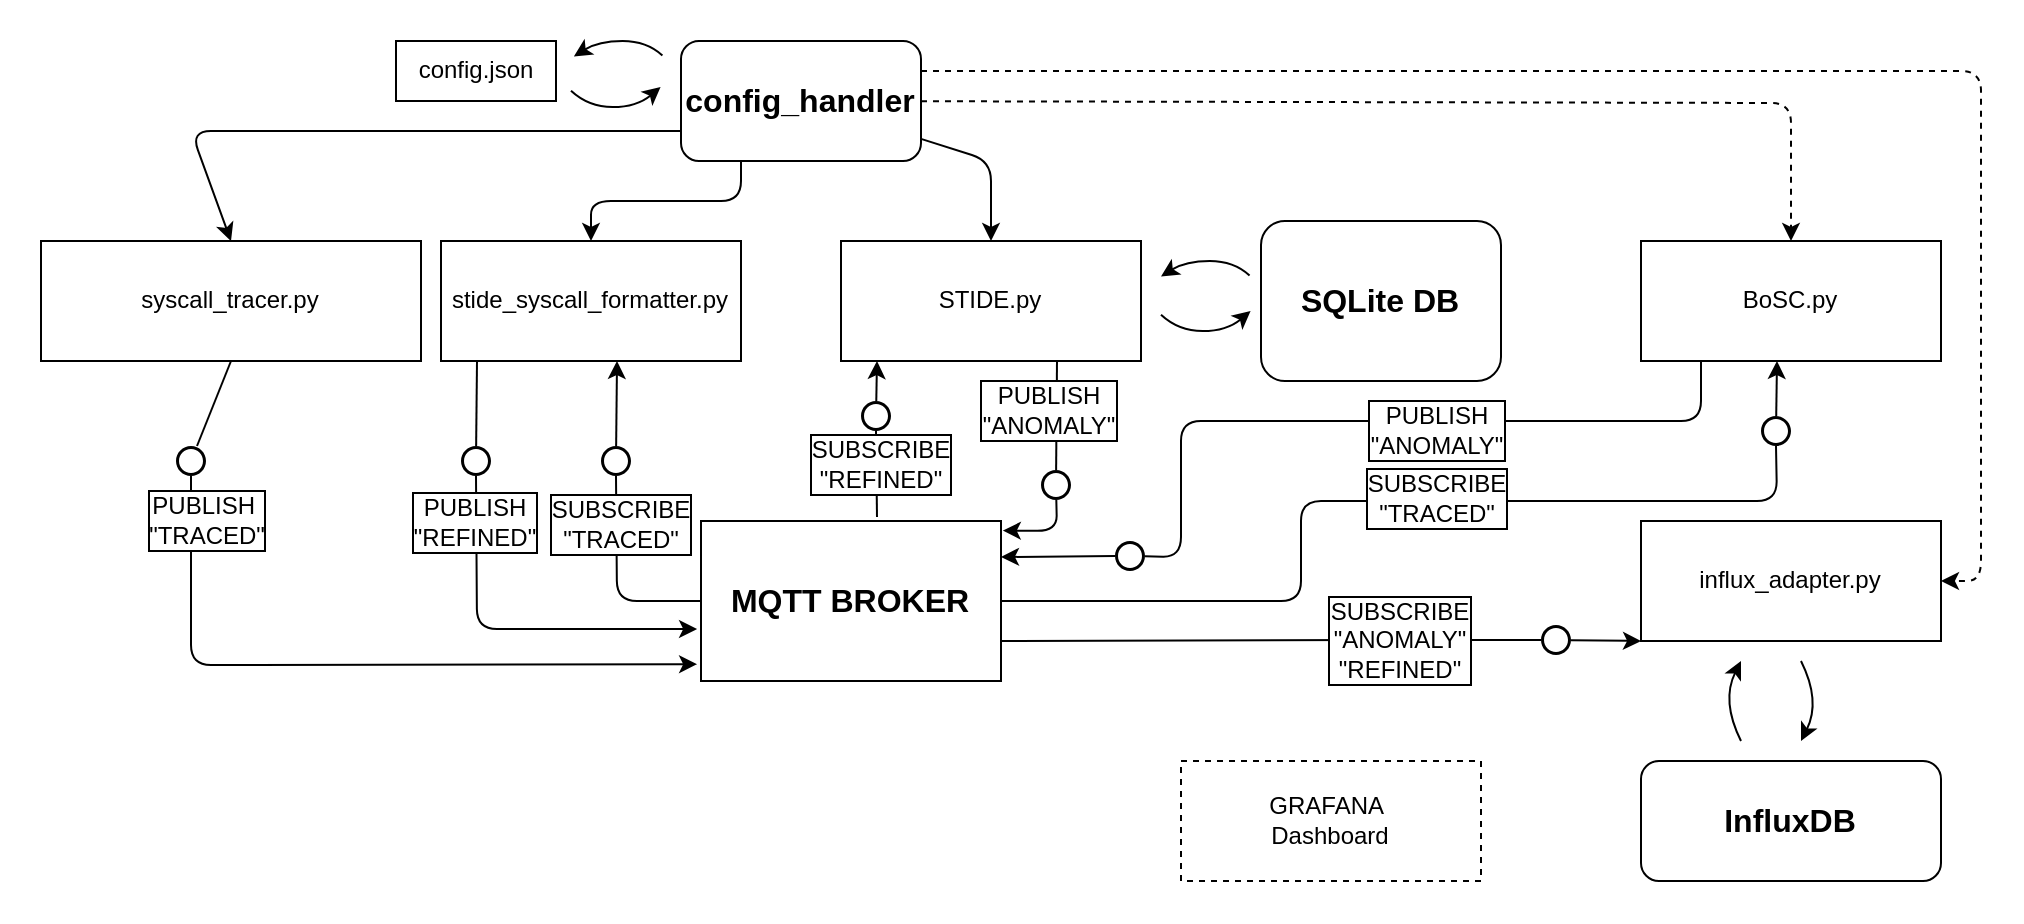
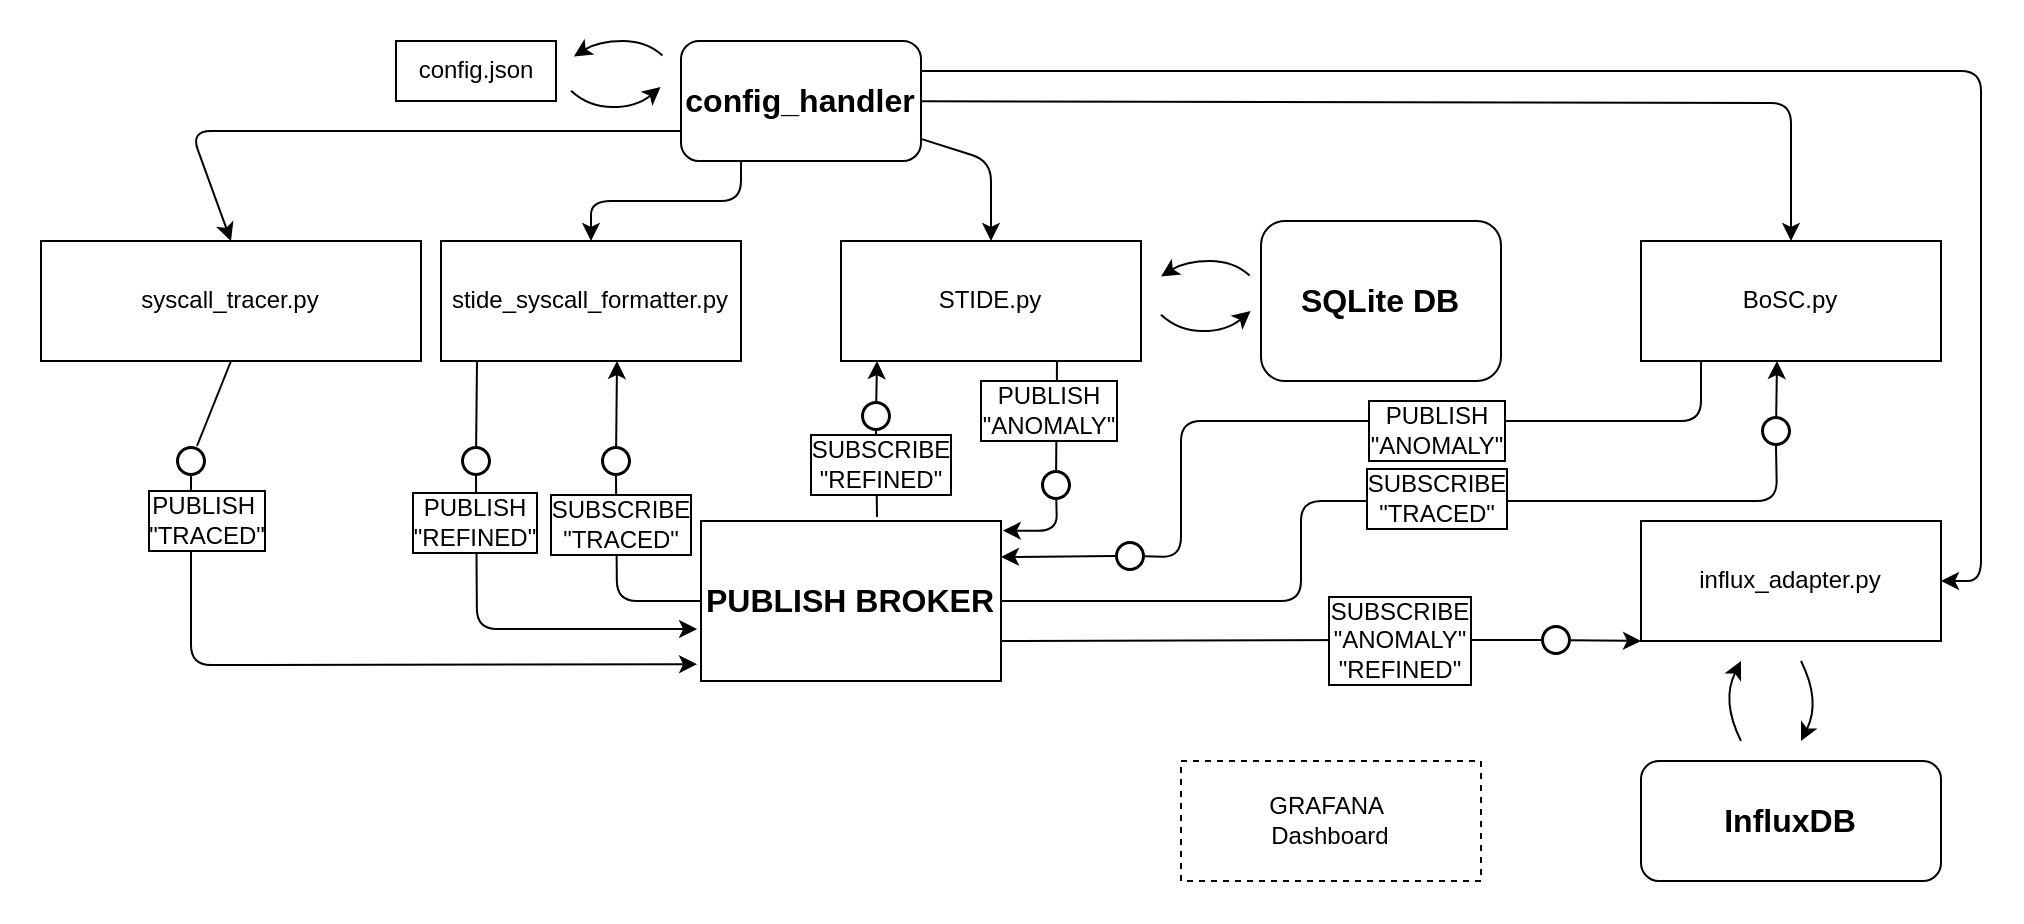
(1709, 71) -> (1709, 71)
(1412, 102) -> (1412, 102)
(851, 601) -> (851, 601)
